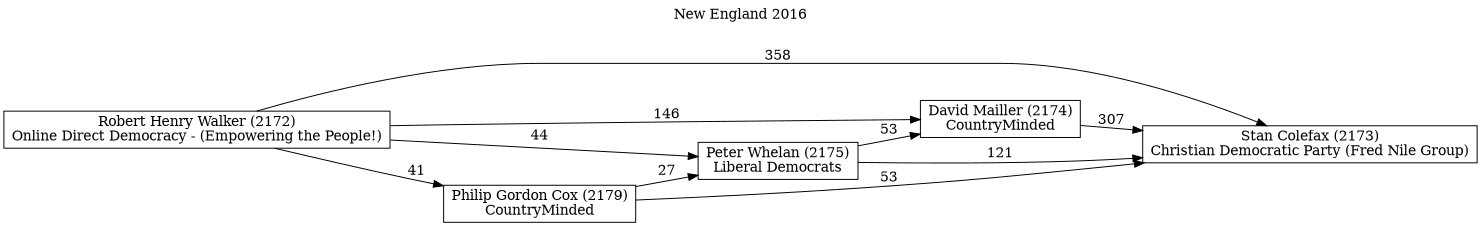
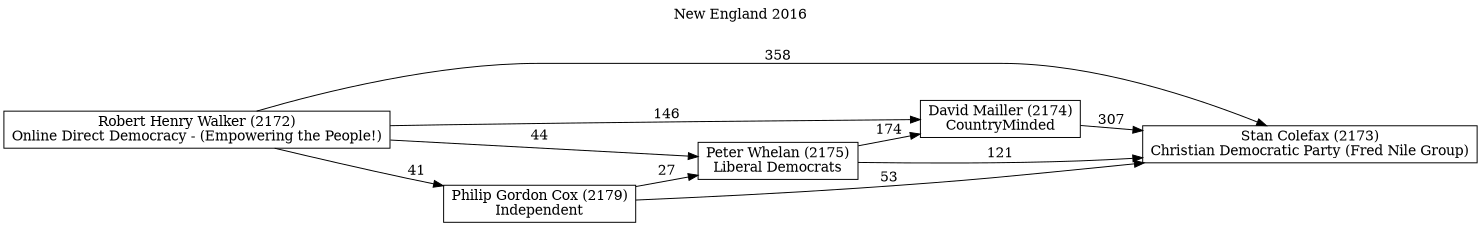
(889, 130) -> (889, 130)
(540, 204) -> (540, 204)
